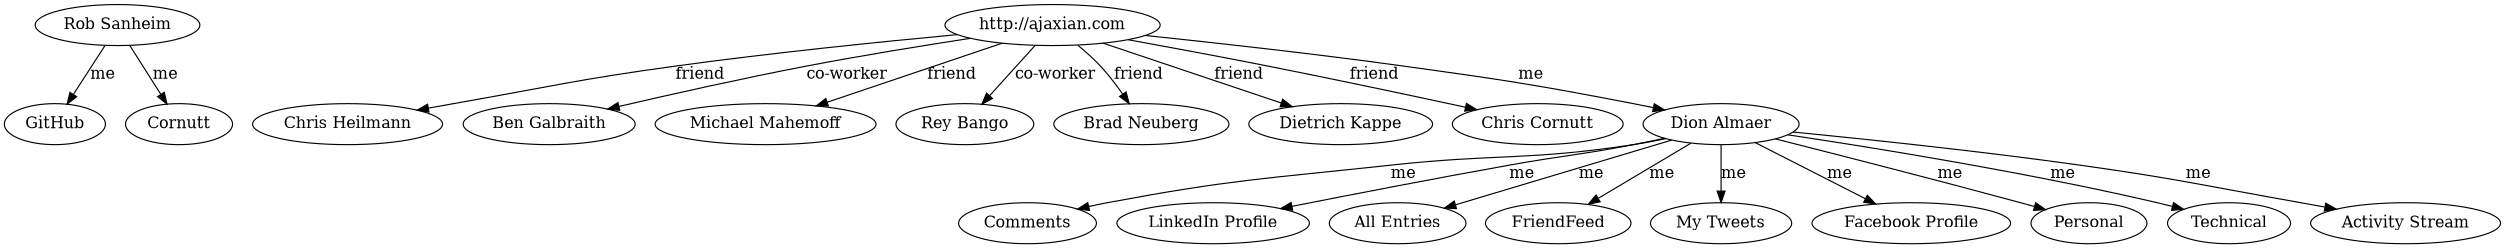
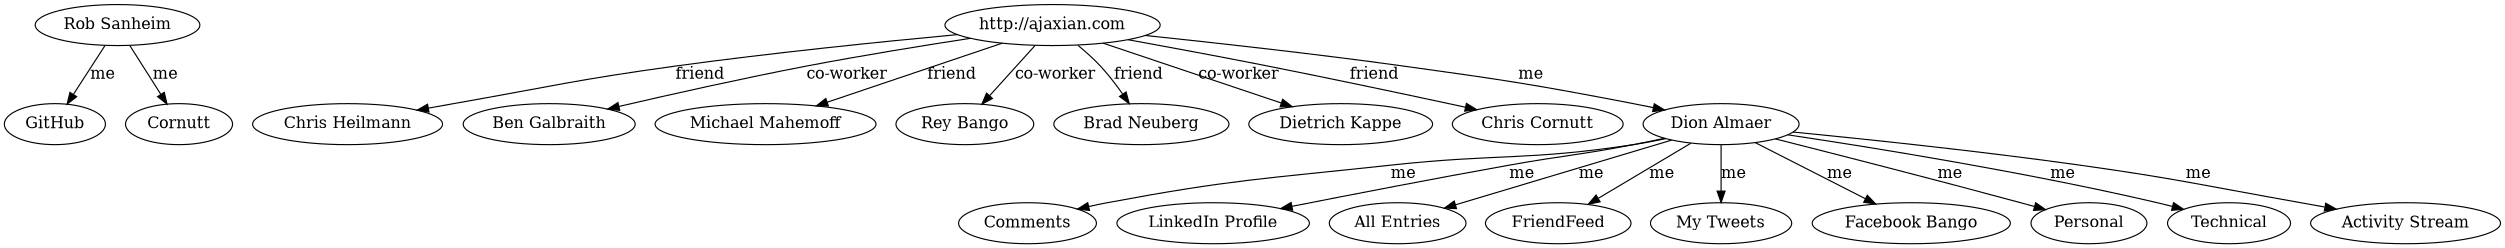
(1239, 75) -> (1239, 75)
(1911, 223) -> (1911, 223)
